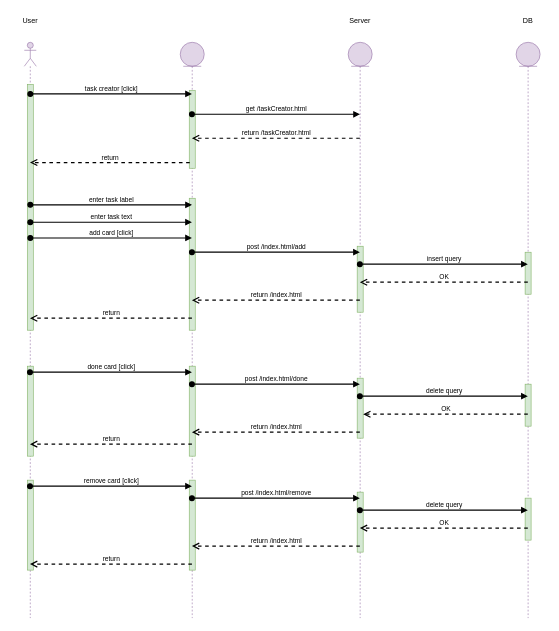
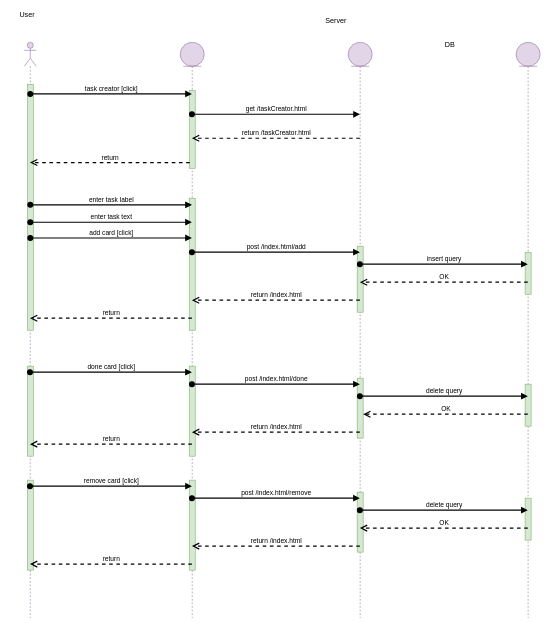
(30, 21) -> (27, 15)
(360, 21) -> (336, 21)
(528, 21) -> (450, 45)
